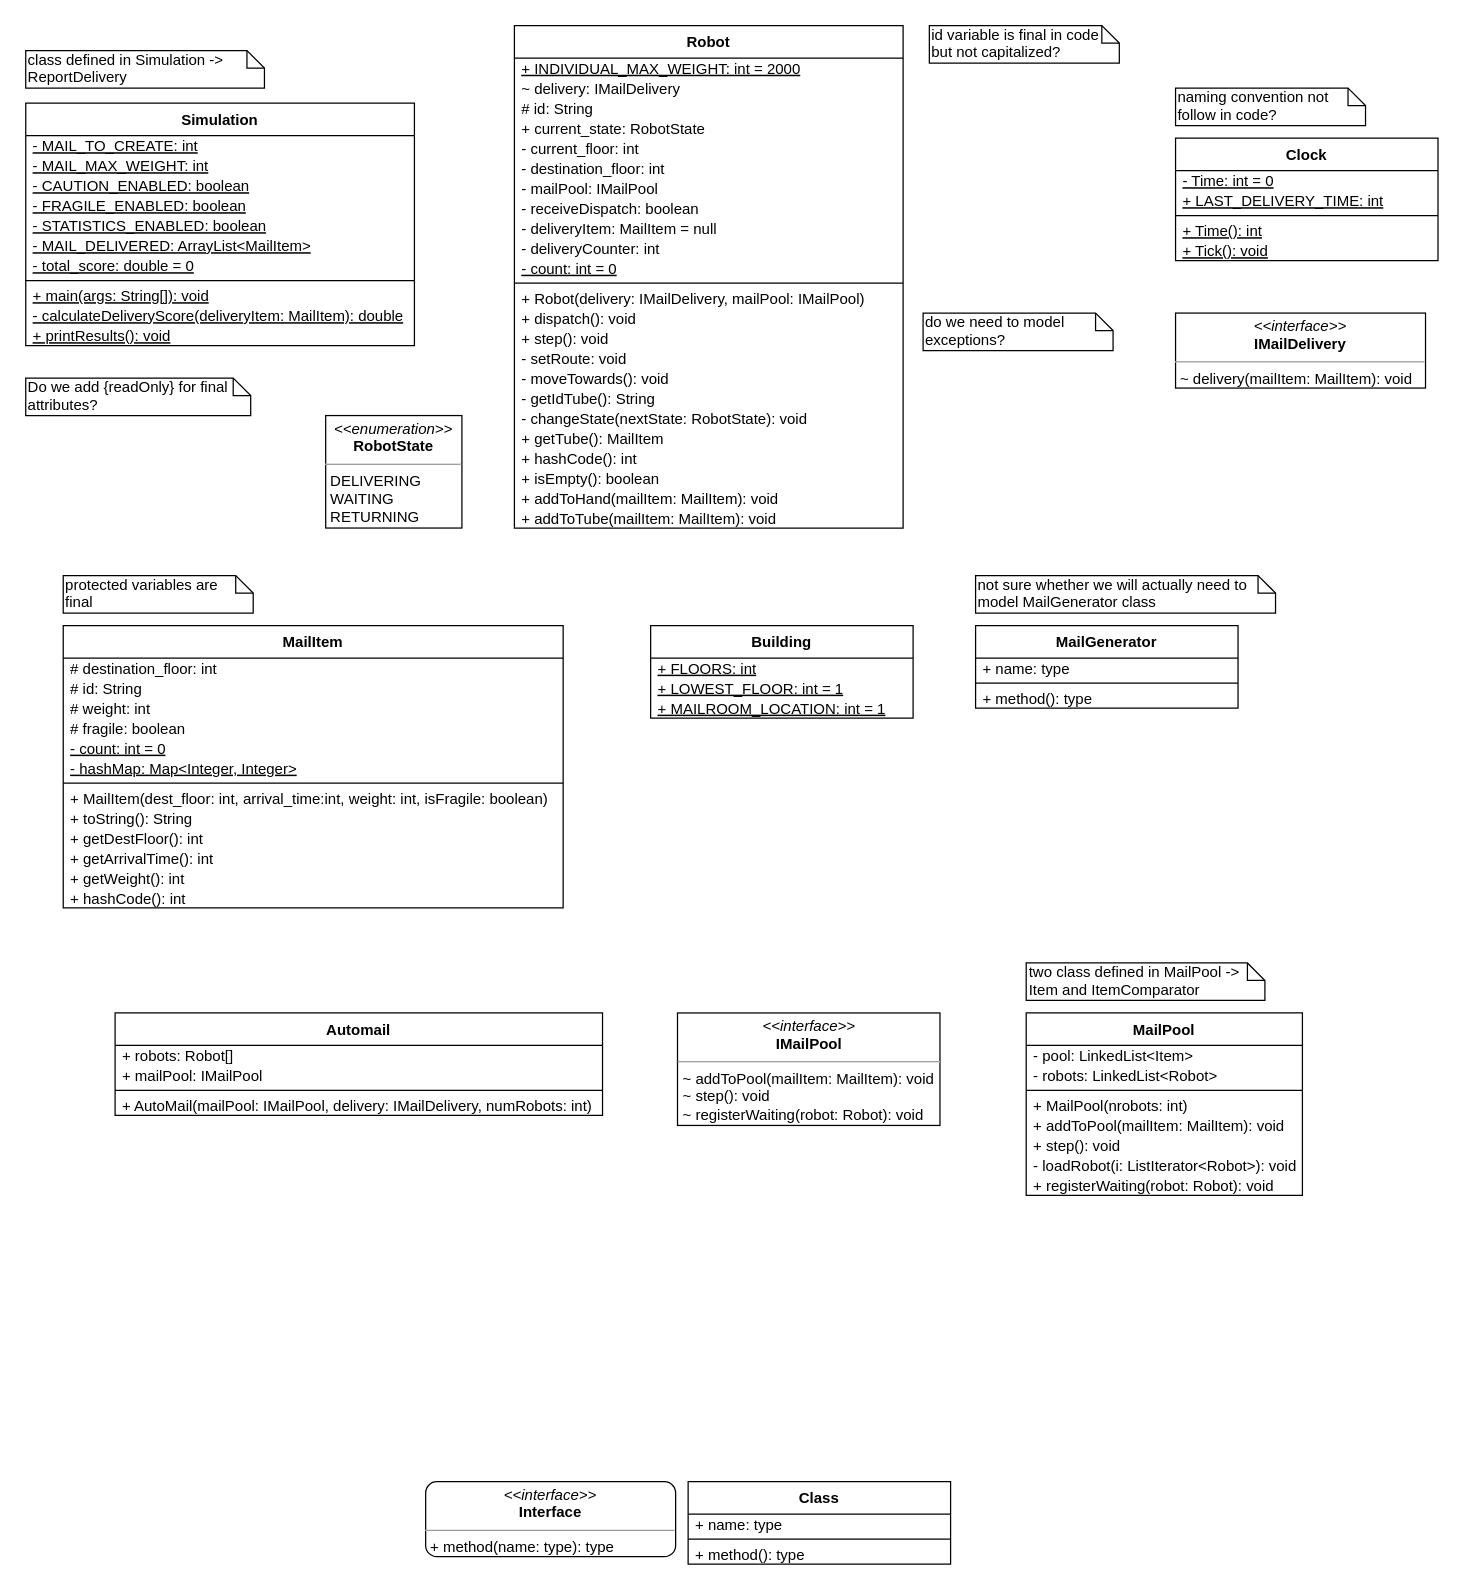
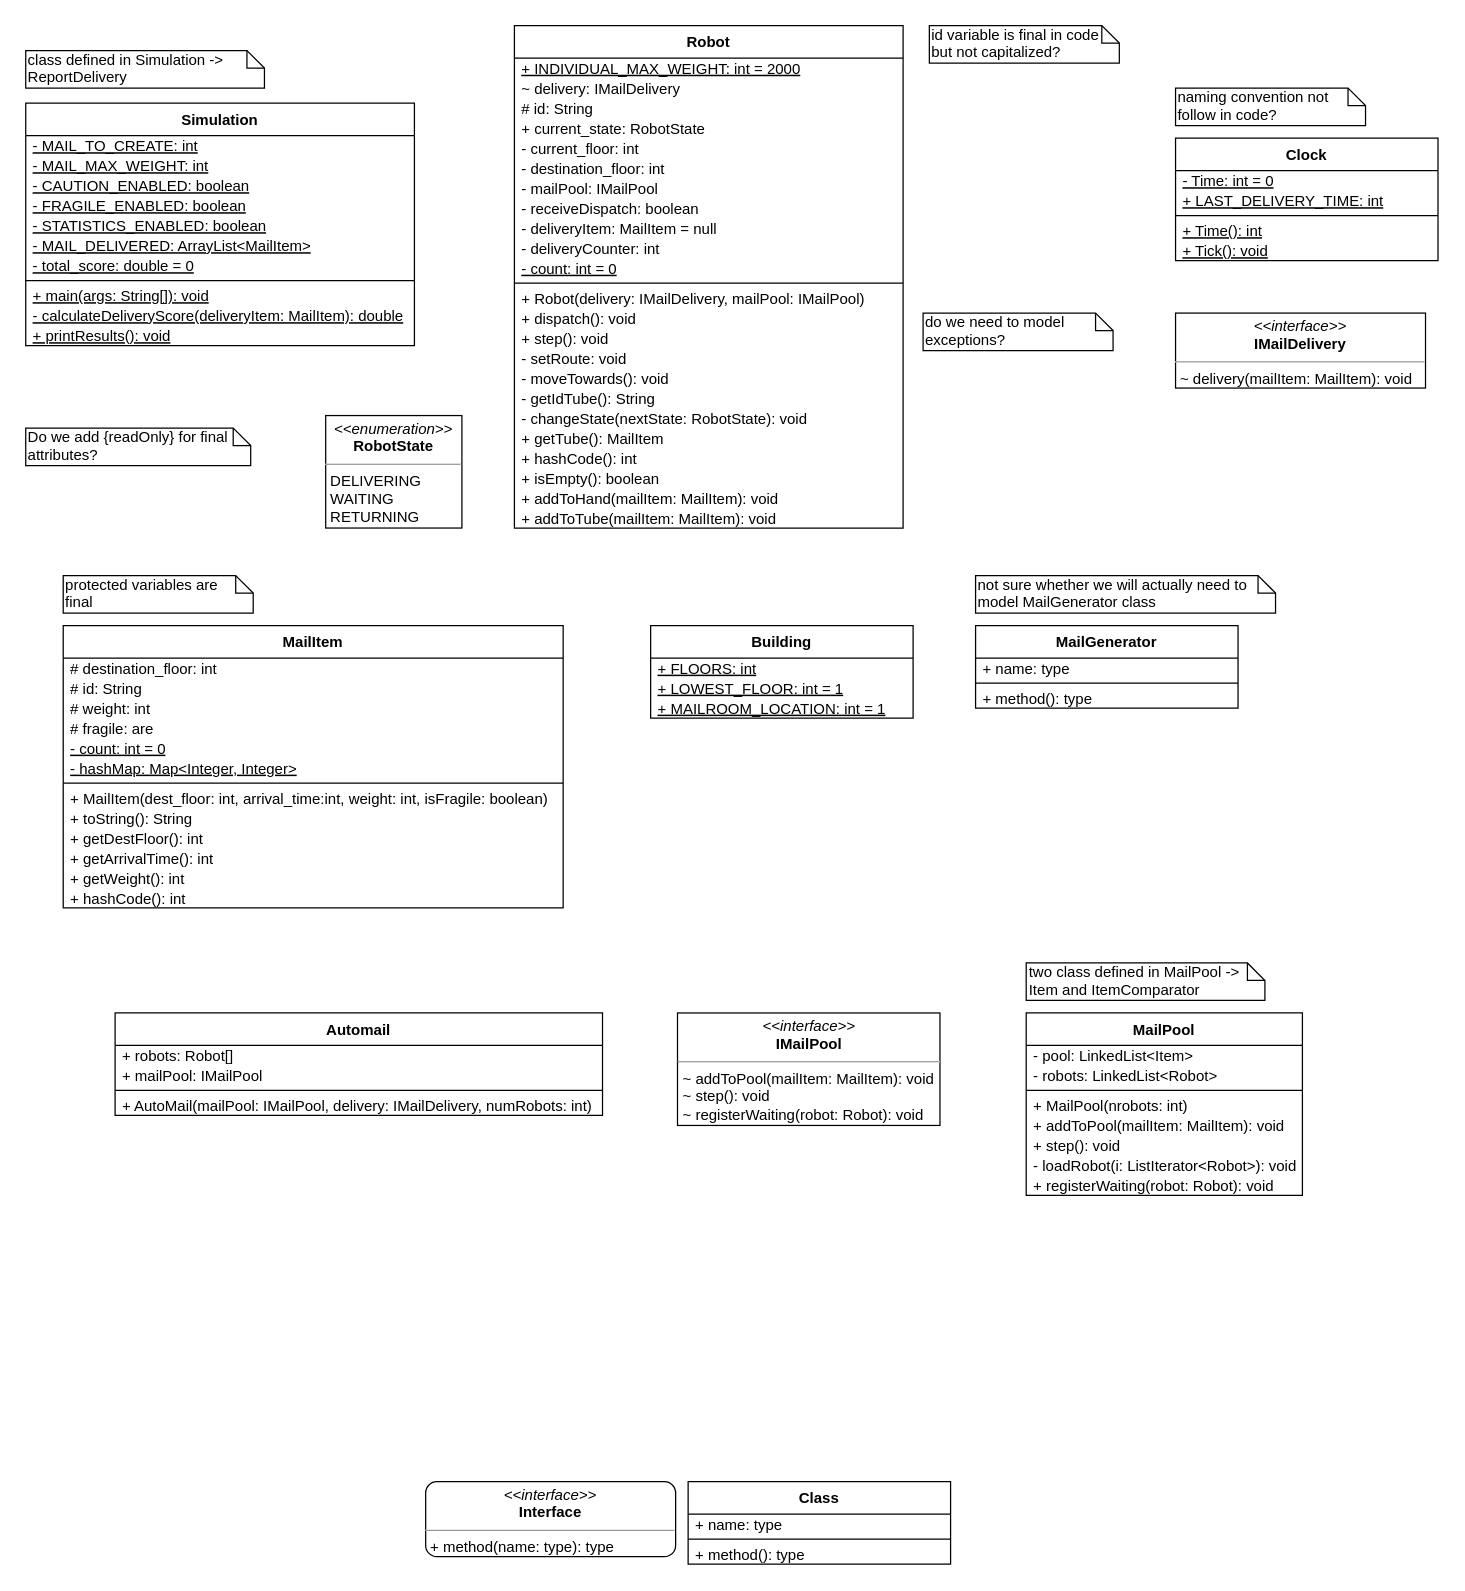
(138, 397) -> (138, 447)
(134, 729) -> (119, 729)
